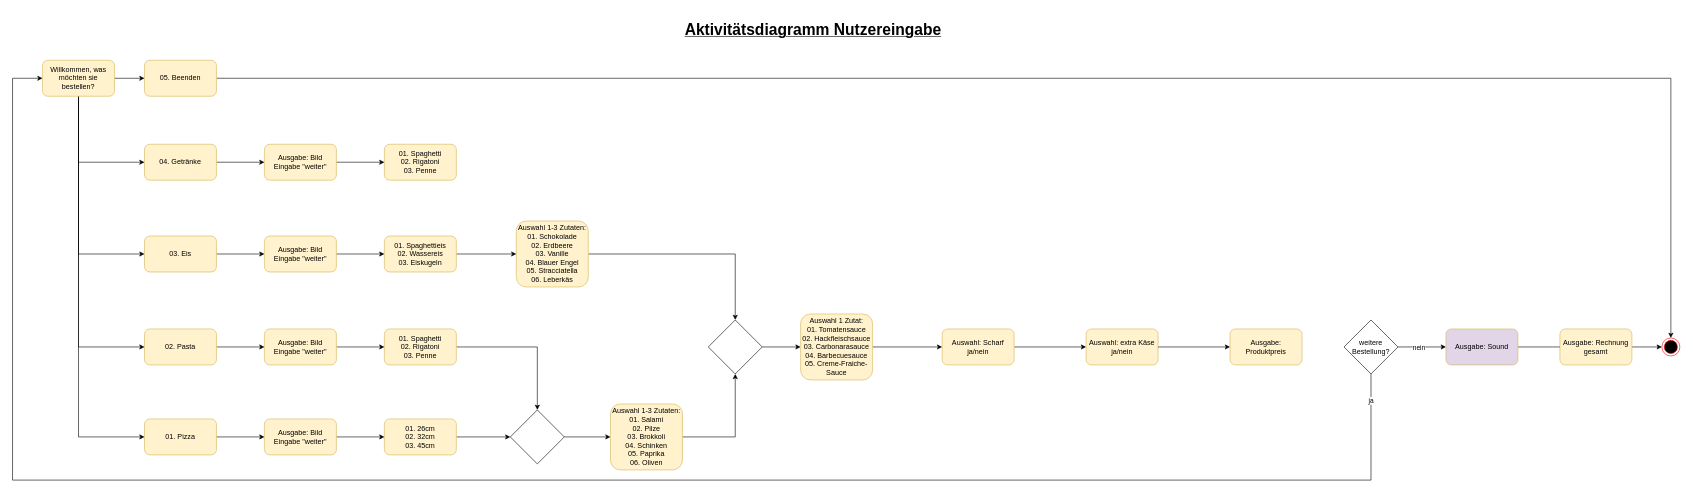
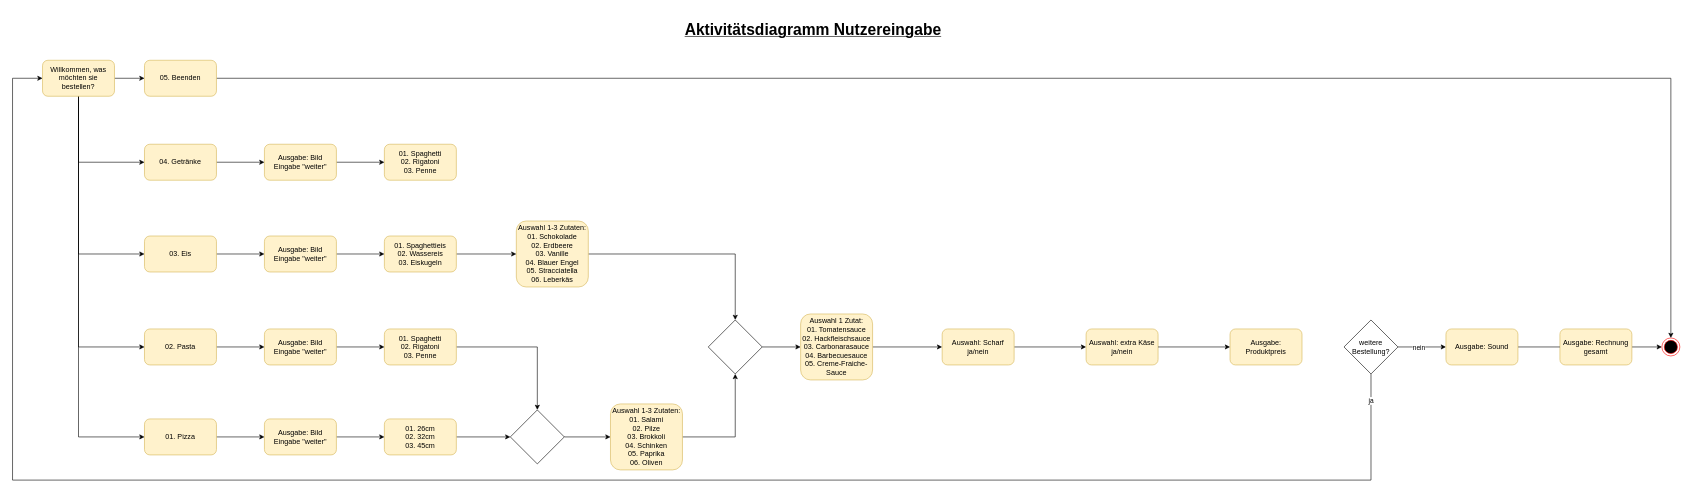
(1482, 347) -> (1482, 347)
